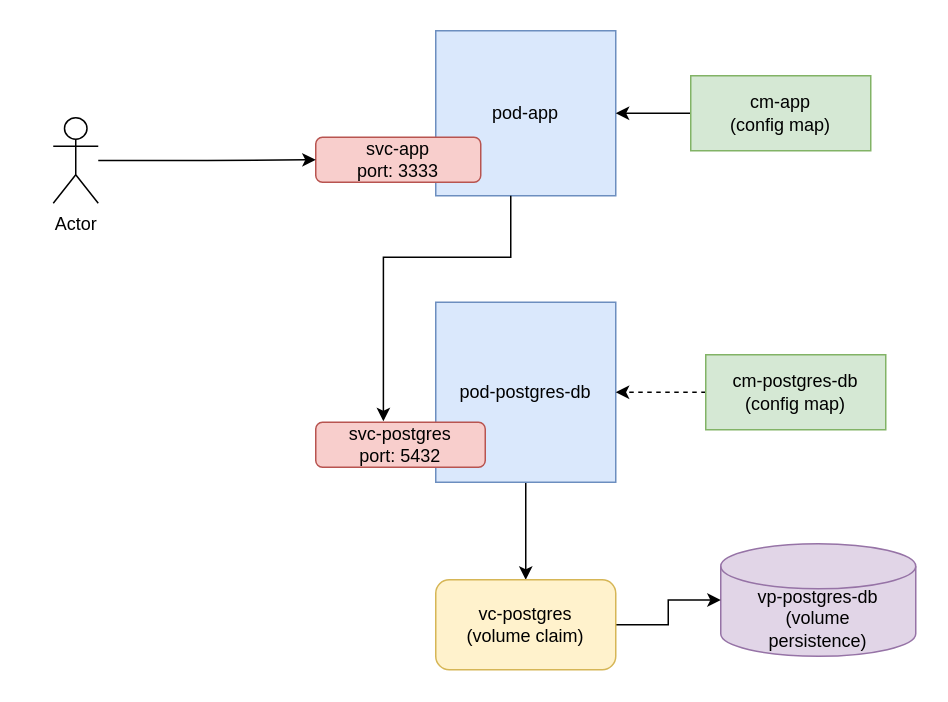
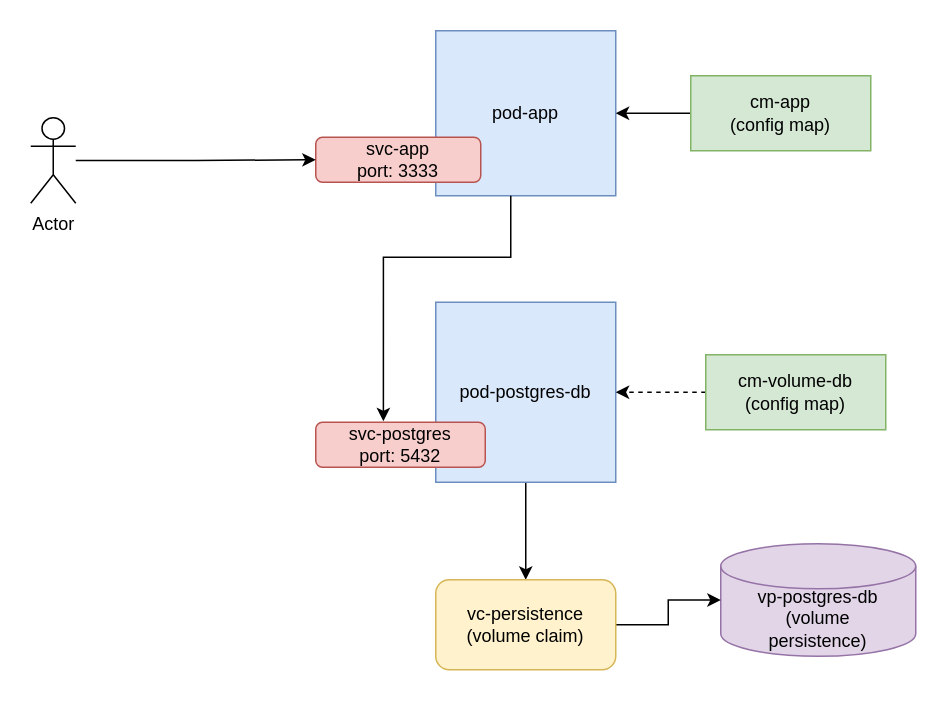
(76, 161) -> (53, 161)
(796, 392) -> (796, 392)
(526, 625) -> (526, 625)
